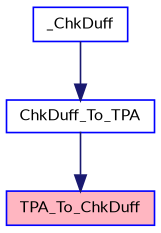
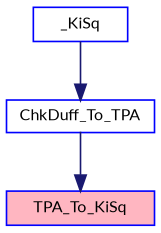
(81, 24) -> (81, 24)
(81, 208) -> (81, 208)
